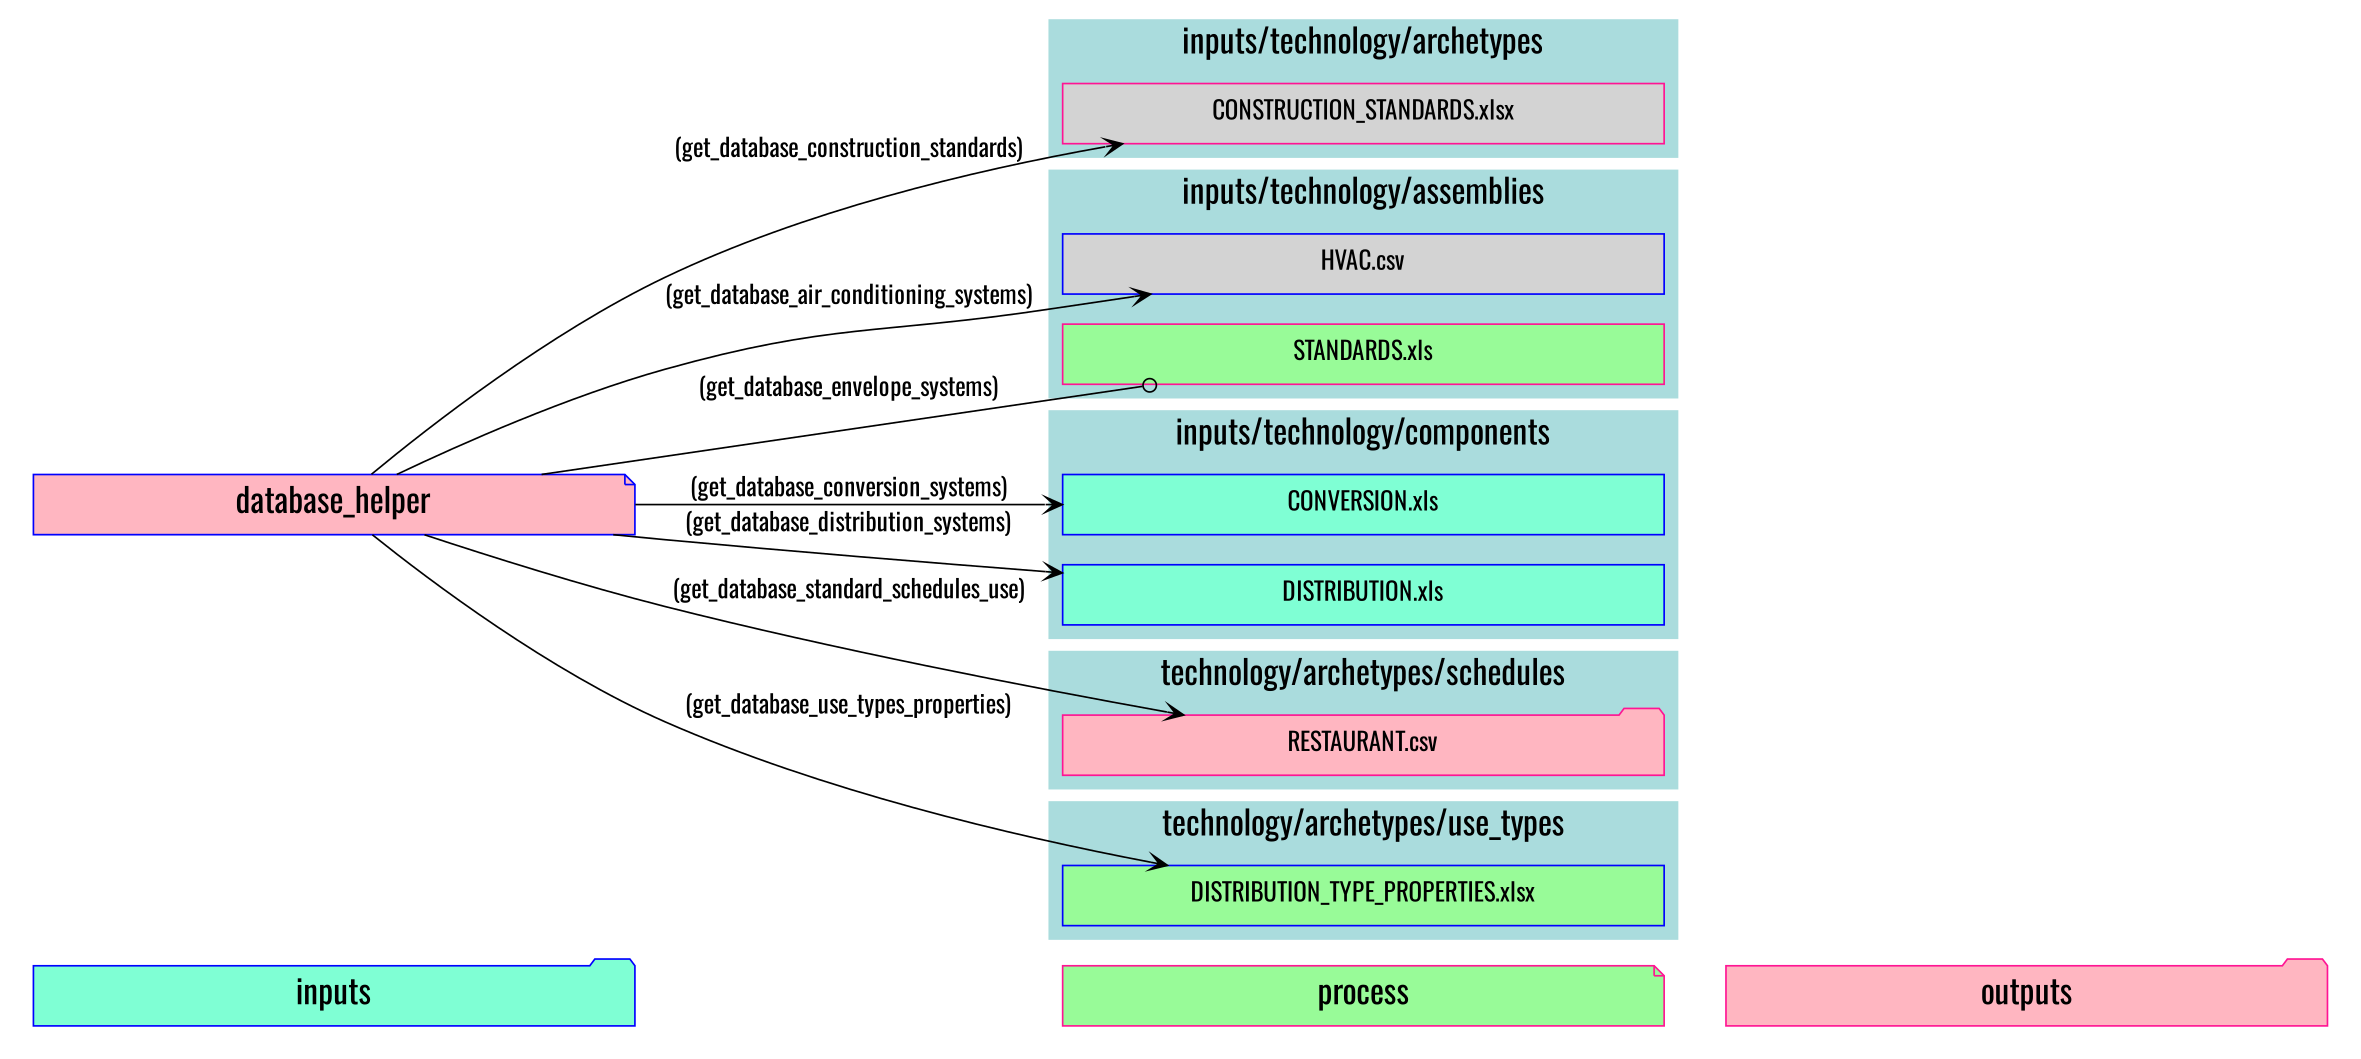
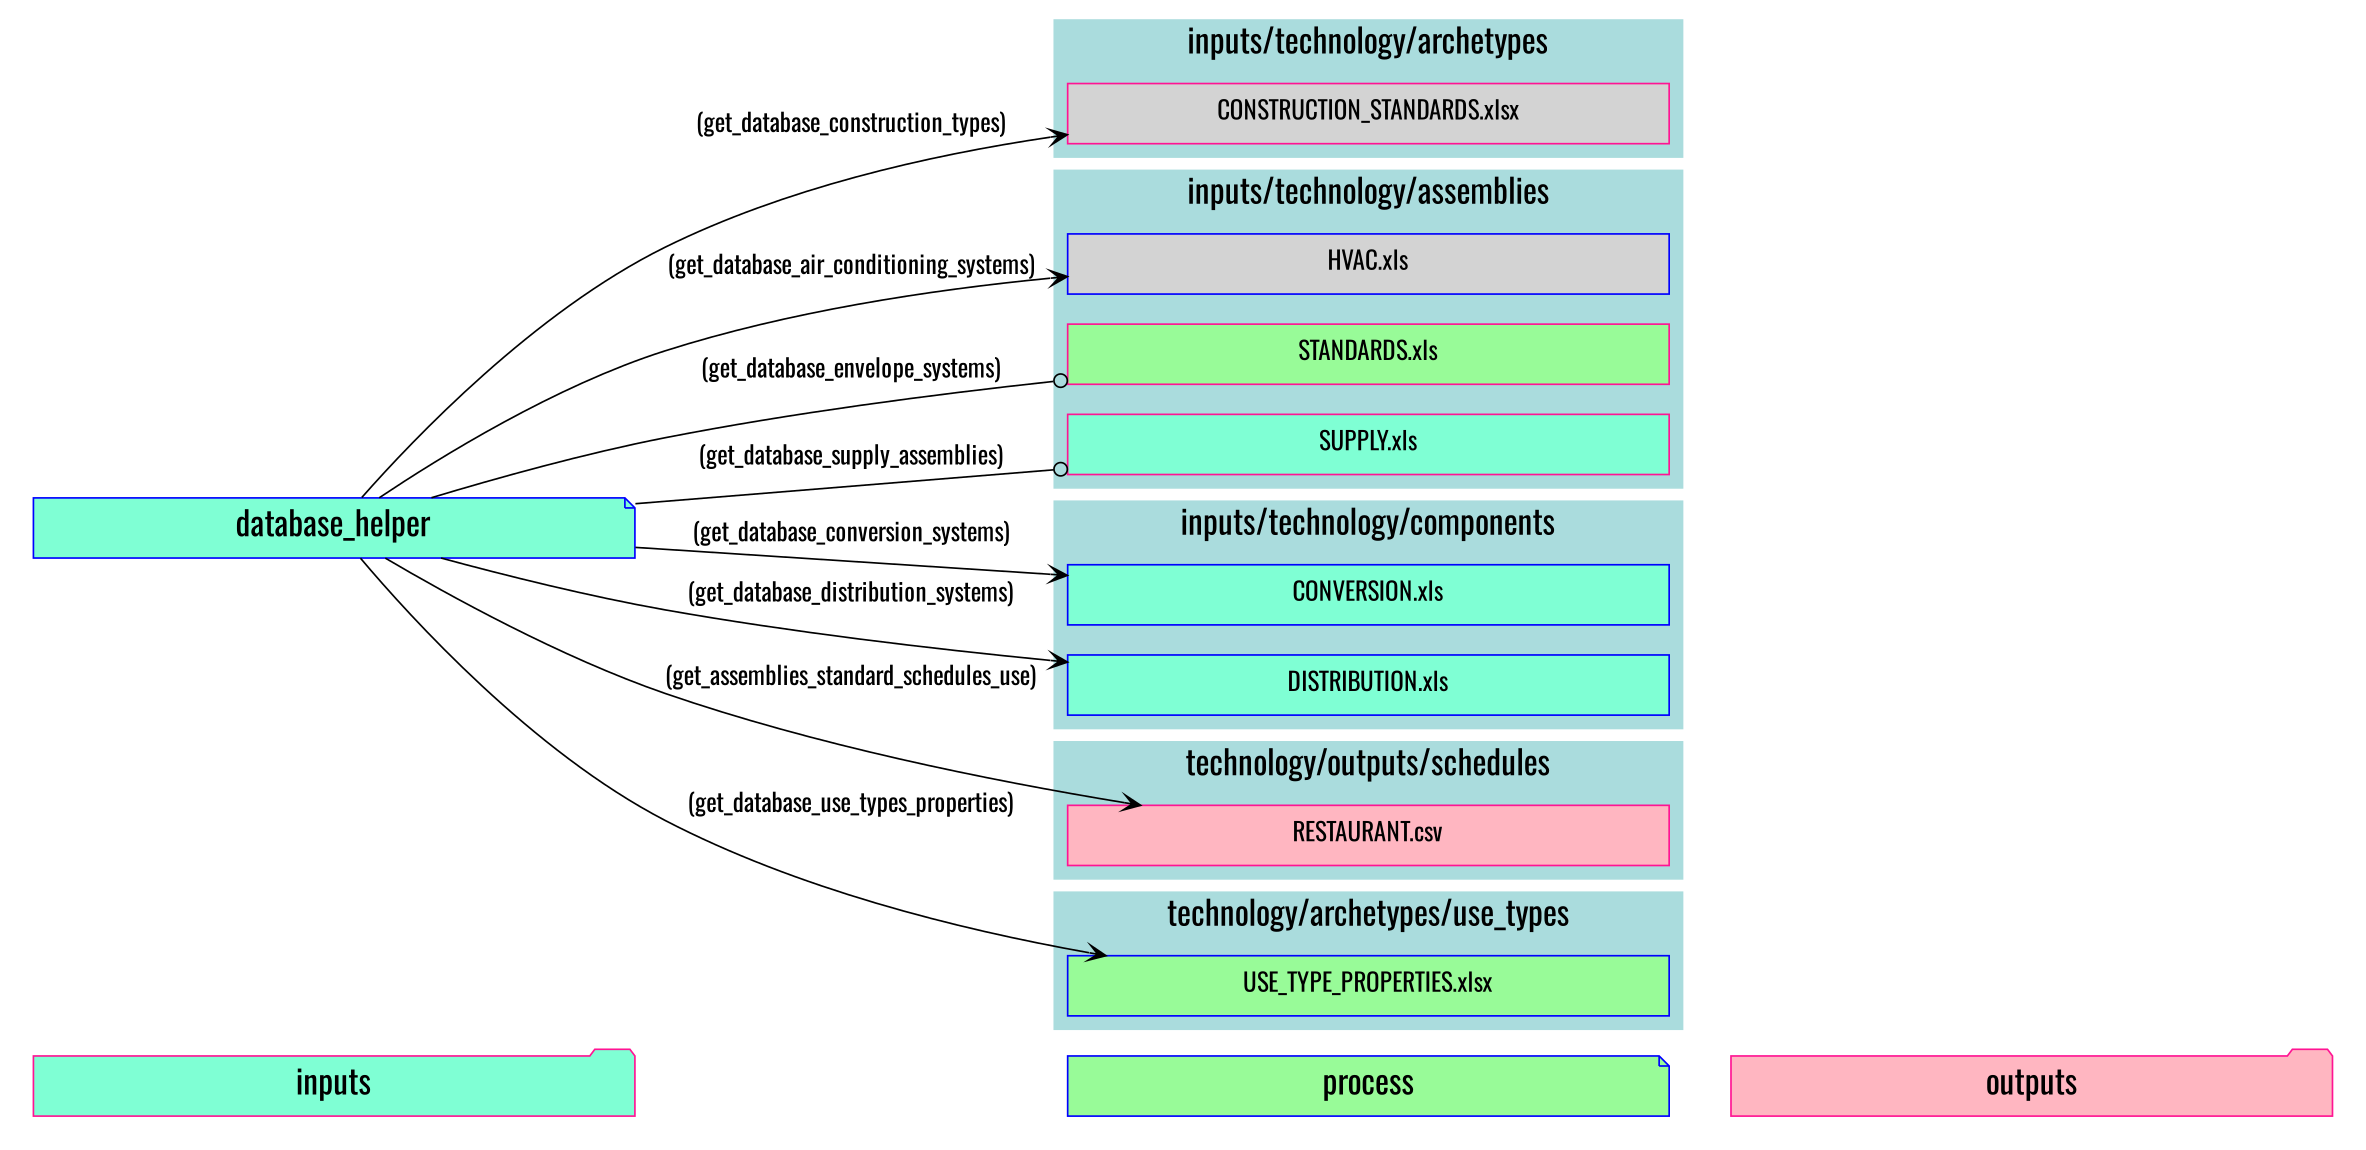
(849, 151) -> (851, 126)
(1363, 264) -> (1368, 264)
none -> (1368, 444)
(334, 505) -> (334, 528)
(849, 592) -> (851, 679)
(1363, 677) -> (1368, 767)
(1363, 745) -> (1368, 835)
(1363, 896) -> (1368, 986)
(334, 996) -> (334, 1086)
(1363, 996) -> (1368, 1086)
